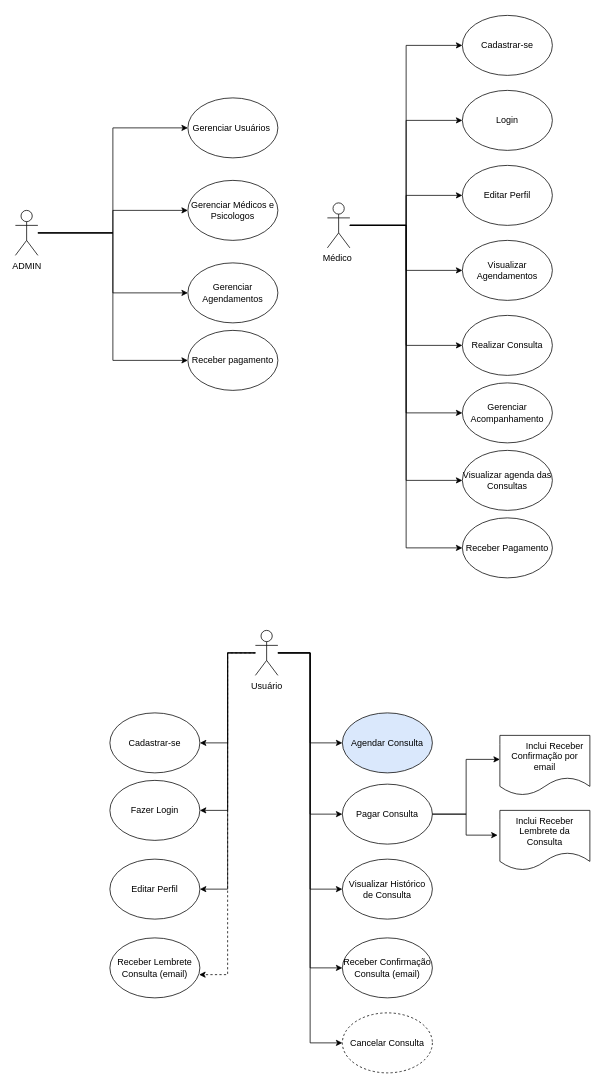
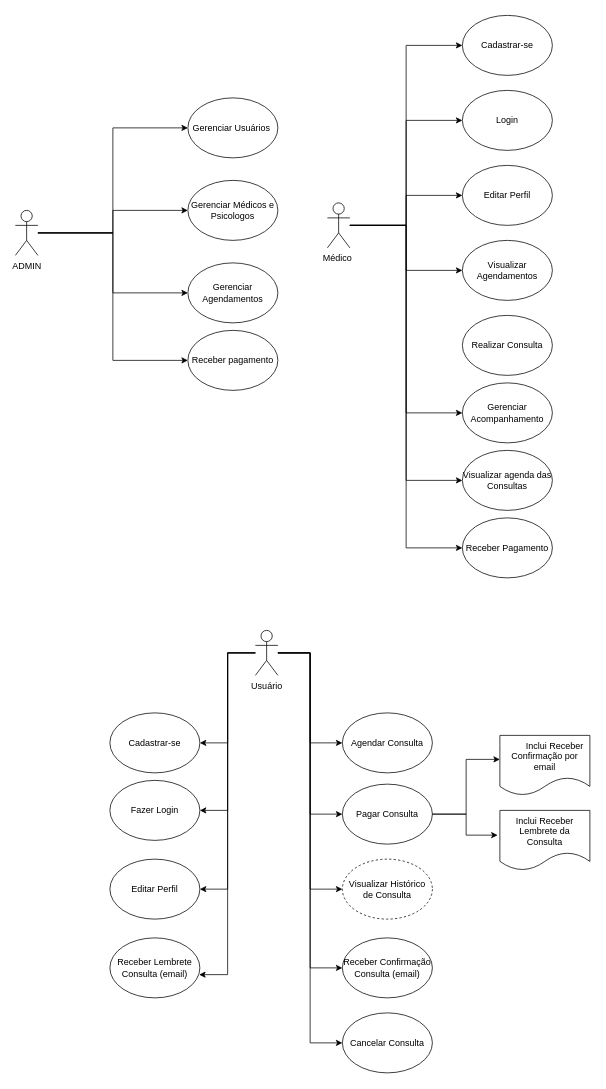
(432, 345) -> none
(387, 743) -> (387, 743)
(387, 889) -> (387, 889)
(228, 944) -> (228, 944)
(387, 1043) -> (387, 1043)
